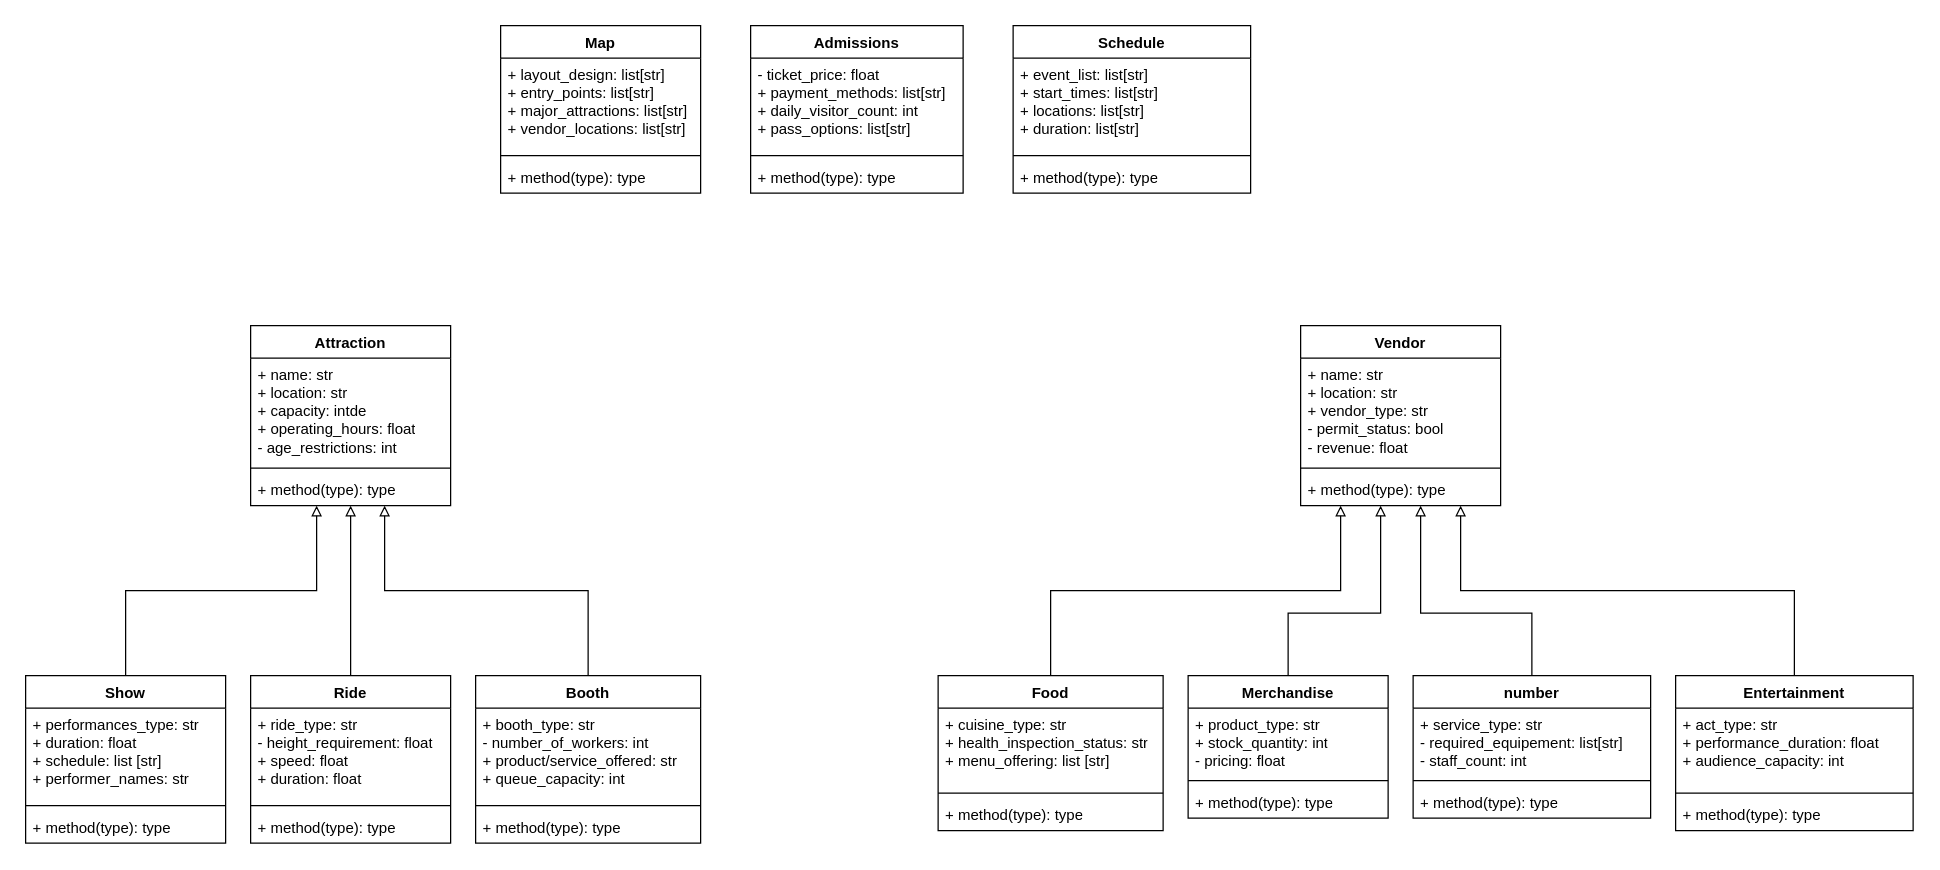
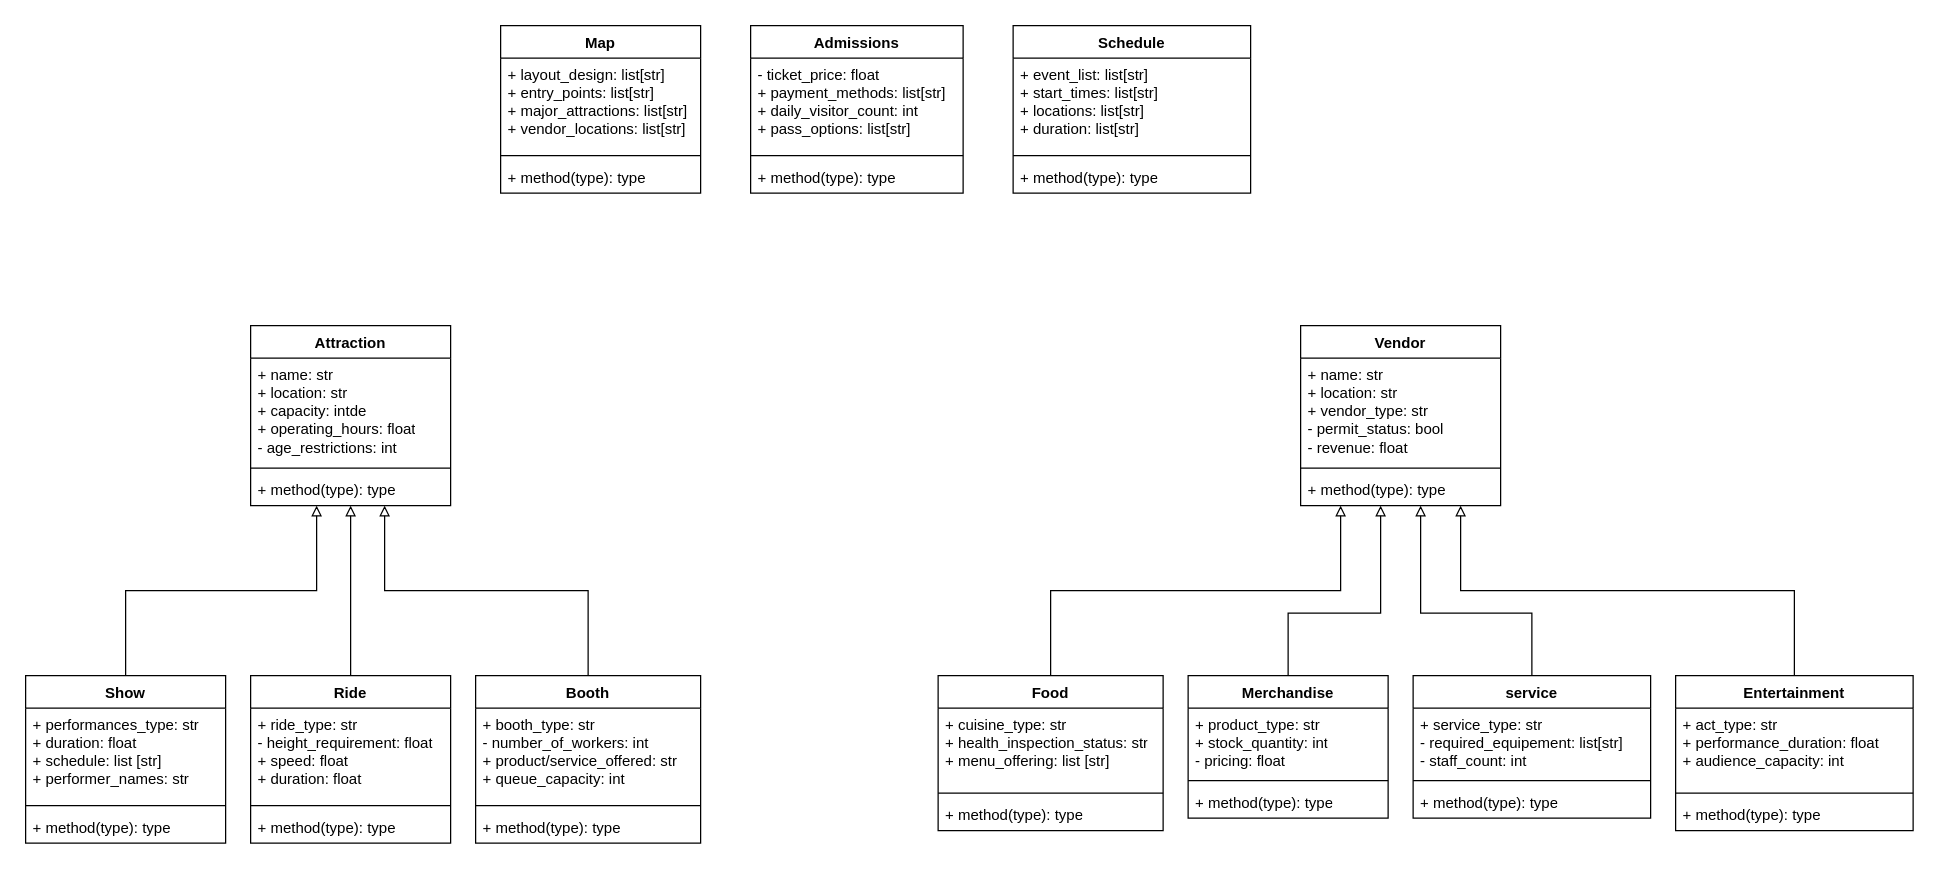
(1532, 693) -> (1532, 693)
